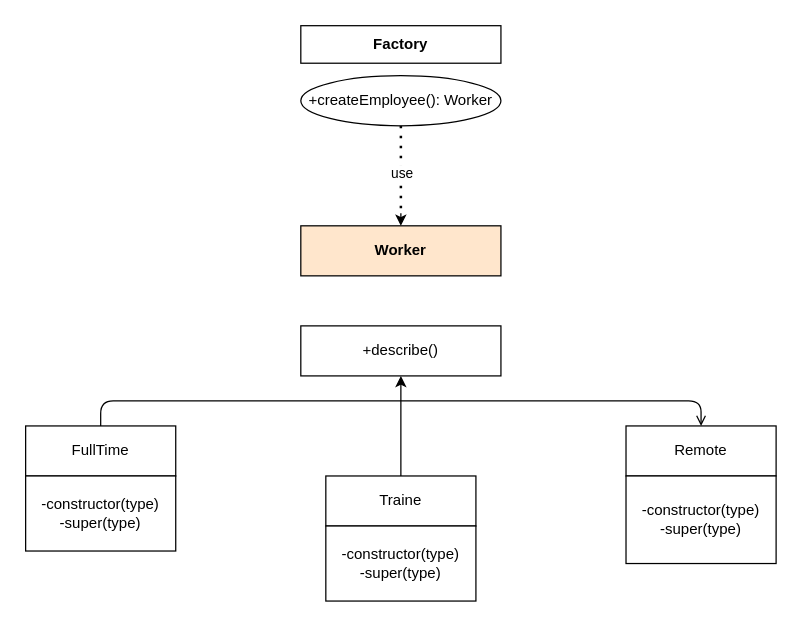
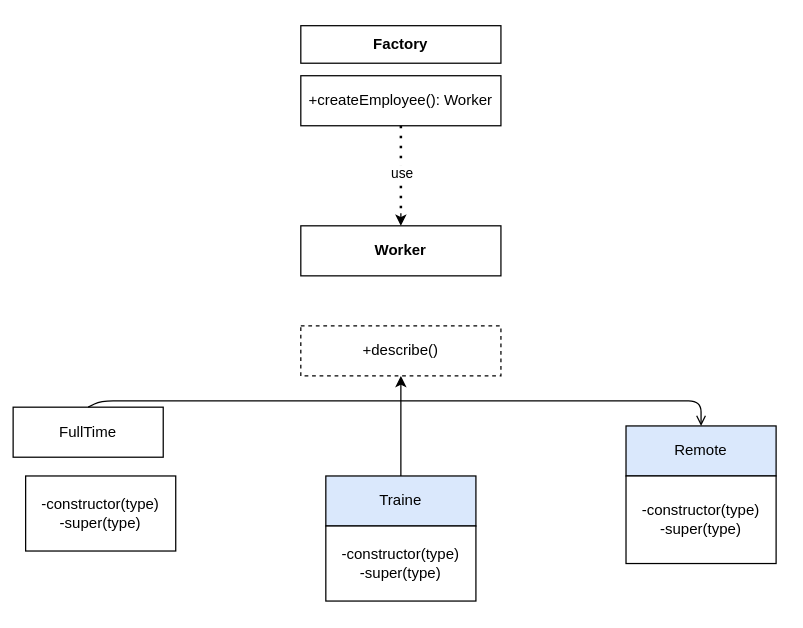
(401, 101) -> (401, 101)
(401, 251) -> (401, 251)
(401, 351) -> (401, 351)
(101, 451) -> (88, 432)
(701, 451) -> (701, 451)
(401, 501) -> (401, 501)
